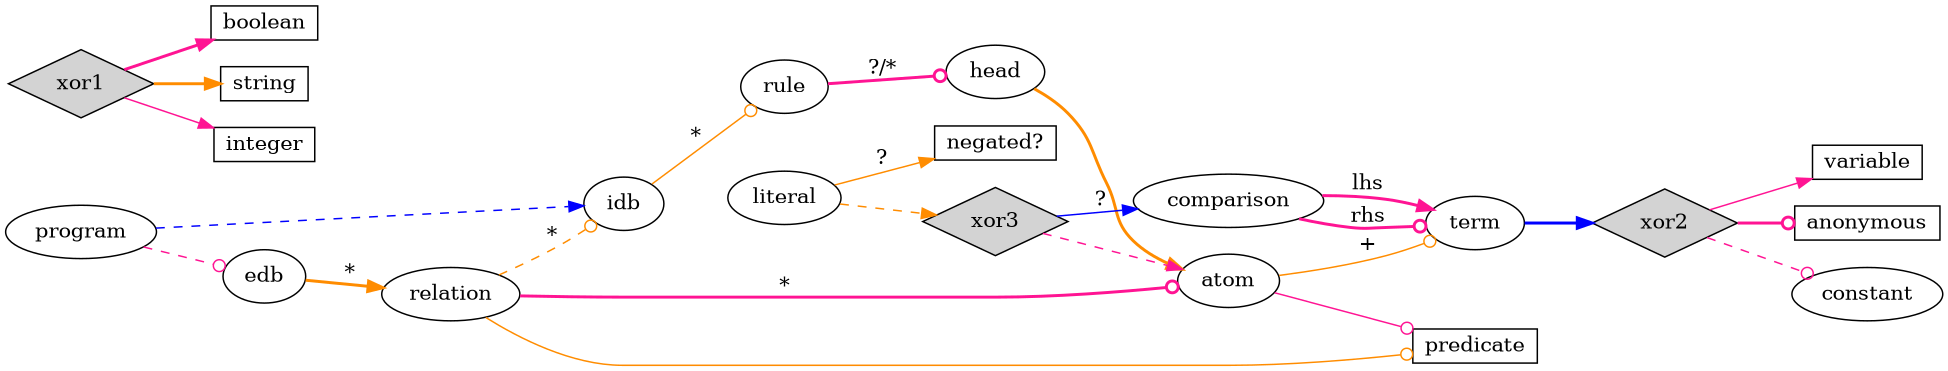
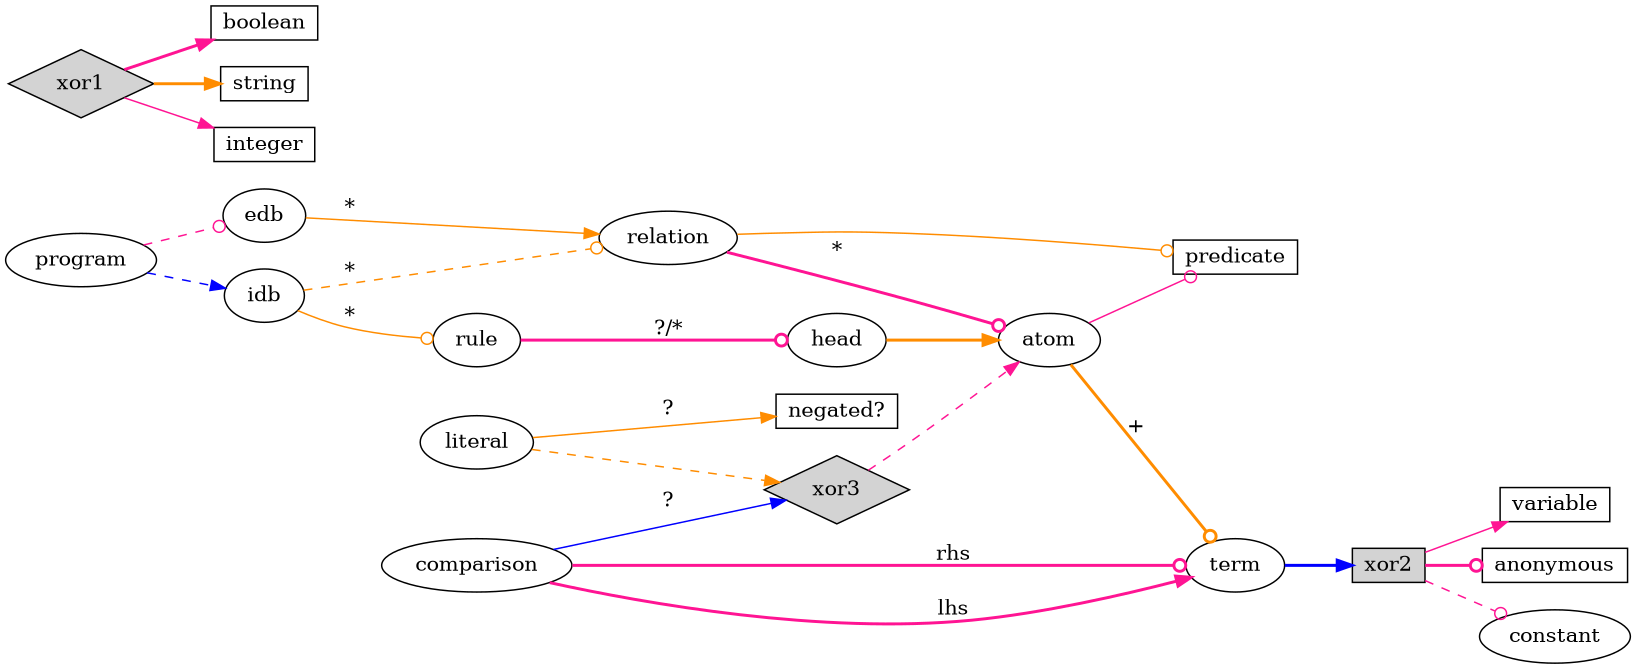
(1089, 213) -> (662, 526)
(1665, 223) -> (1389, 565)
(543, 254) -> (447, 270)
(1352, 263) -> (1139, 448)
(337, 283) -> (445, 226)
